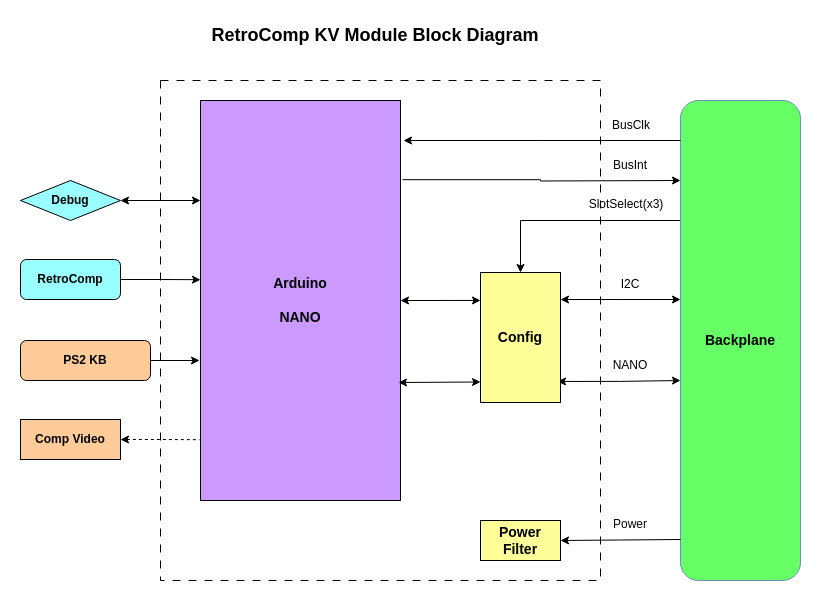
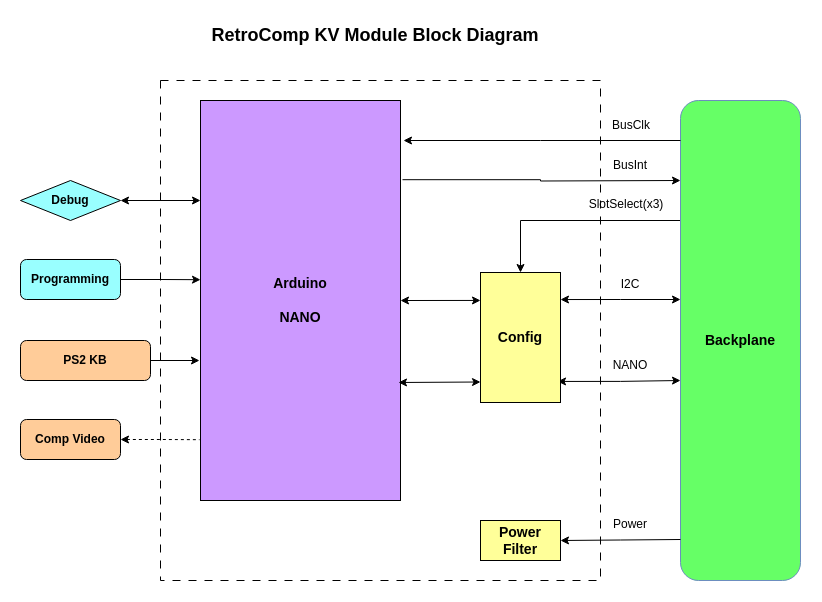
(71, 280) -> (71, 280)
(71, 440) -> (71, 440)
